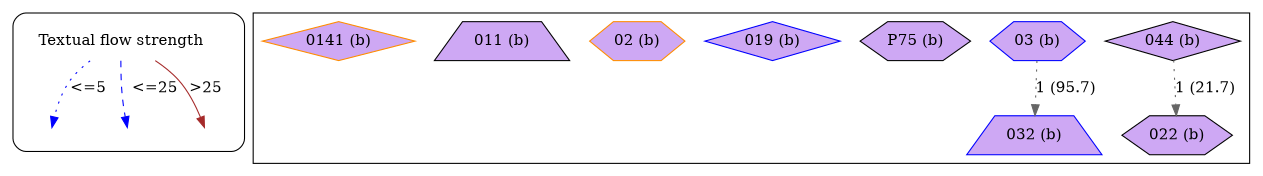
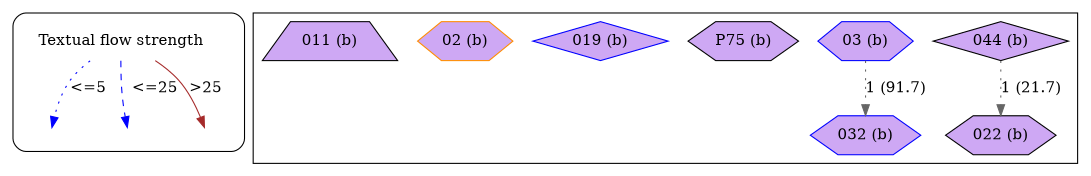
(339, 41) -> none
(1066, 88) -> (896, 88)
(1034, 135) -> (866, 135)
